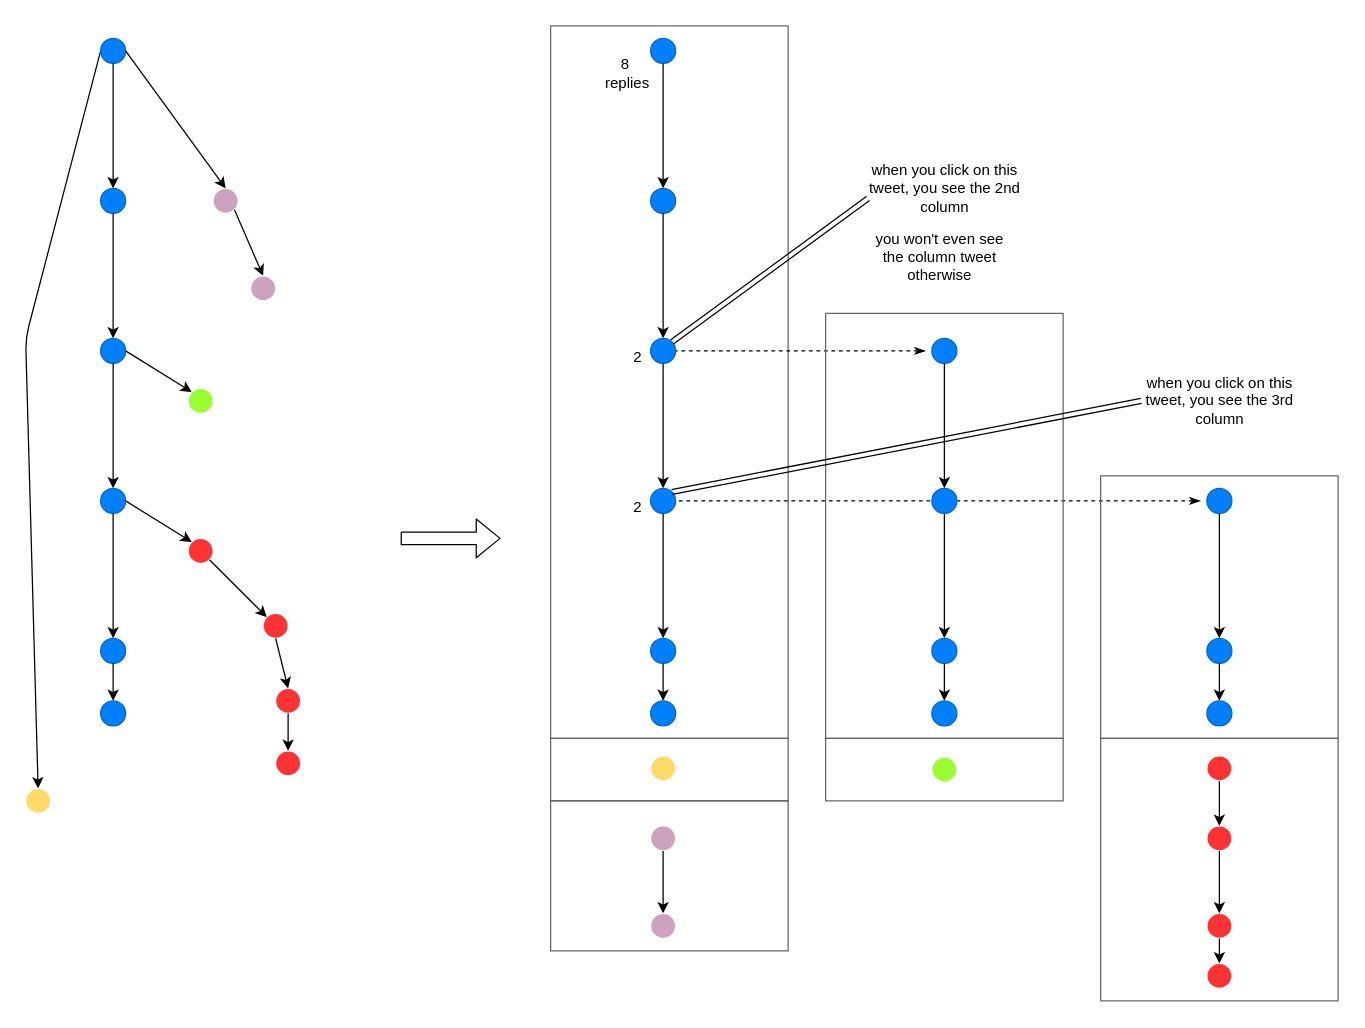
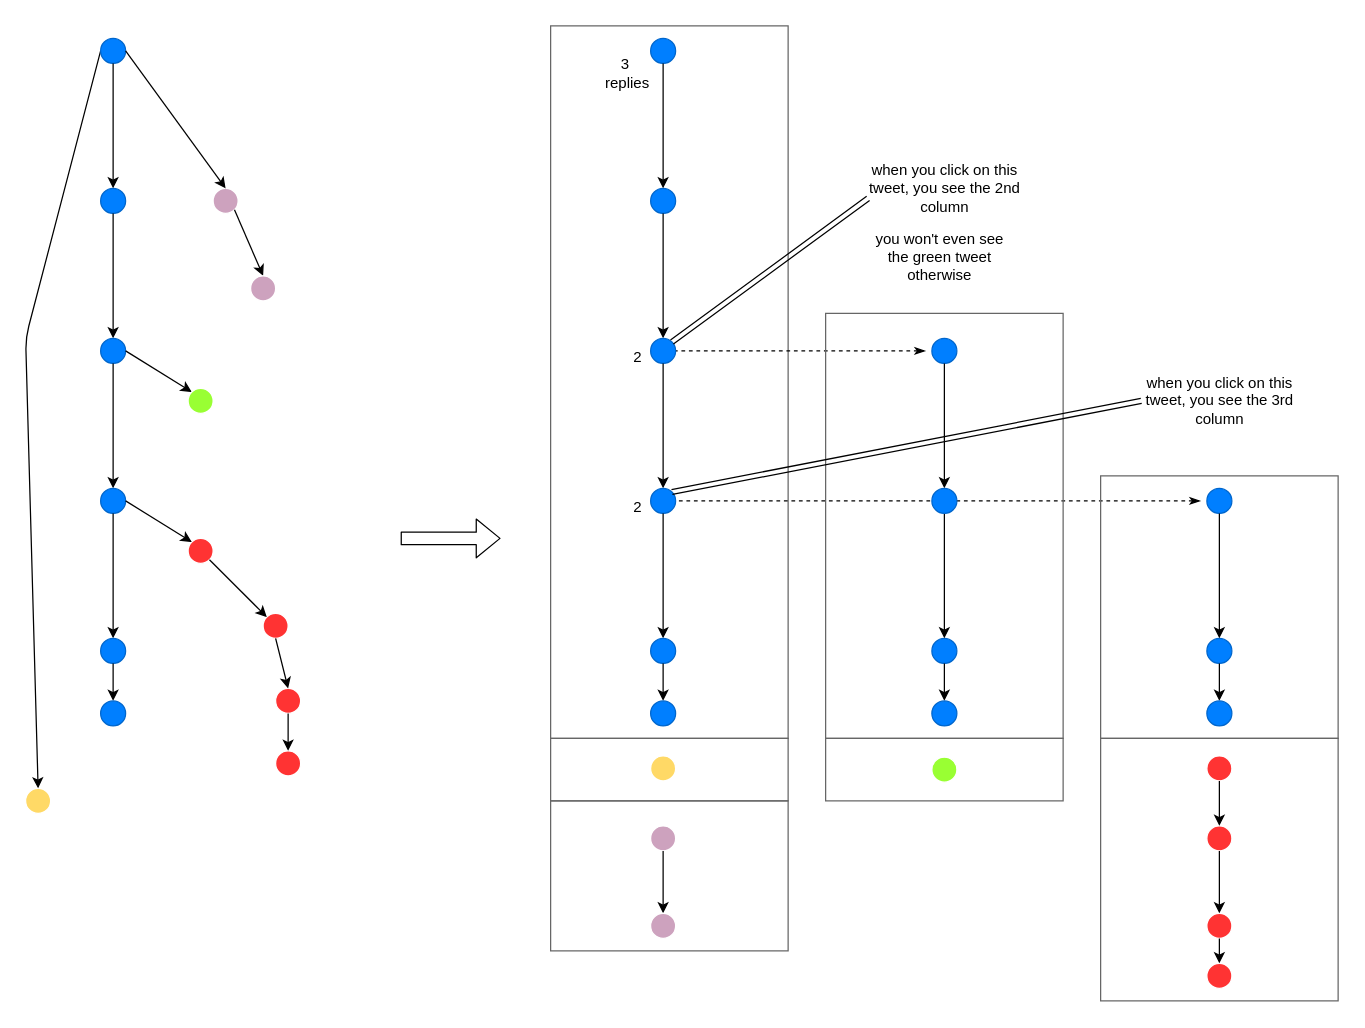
(626, 73) -> (626, 73)
(940, 257) -> (940, 257)
